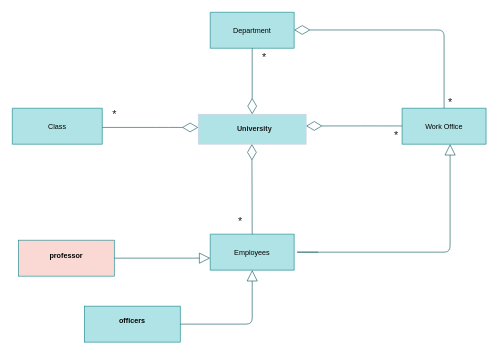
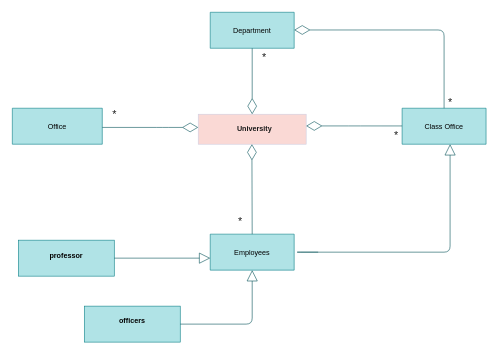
(57, 127) -> (57, 127)
(444, 127) -> (444, 127)
(252, 129) -> (252, 129)
(66, 258) -> (66, 258)
